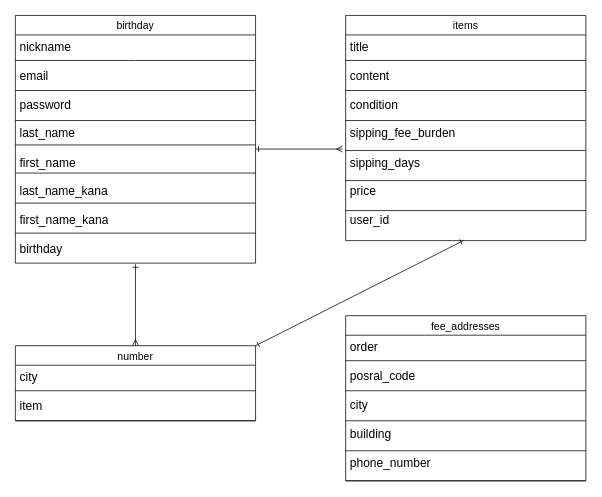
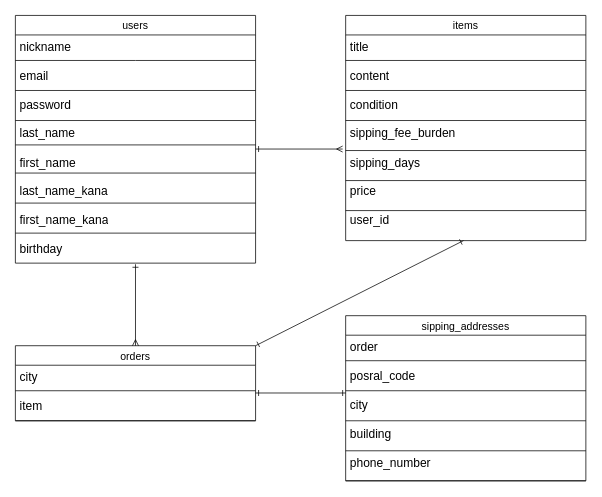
(135, 26) -> (135, 26)
(465, 326) -> (465, 326)
(135, 356) -> (135, 356)
none -> (259, 393)
